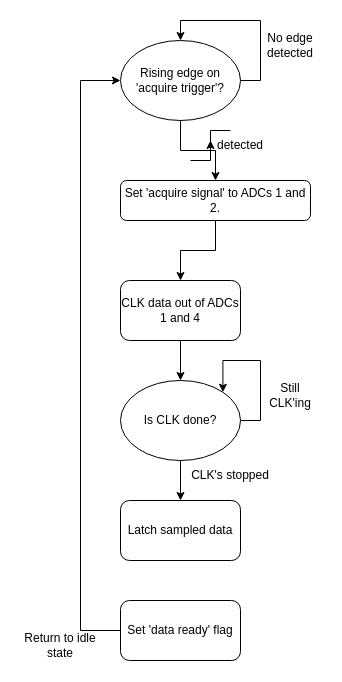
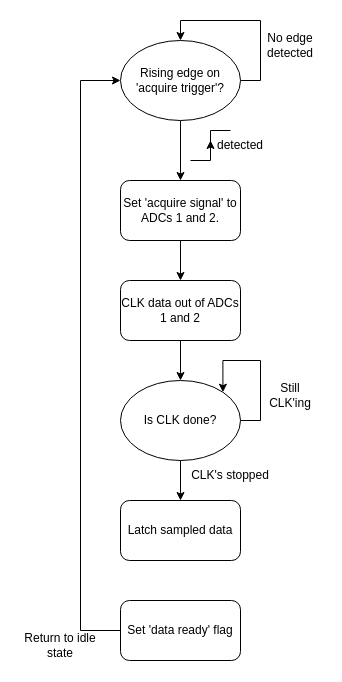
(216, 201) -> (181, 211)
(181, 311) -> (181, 311)
